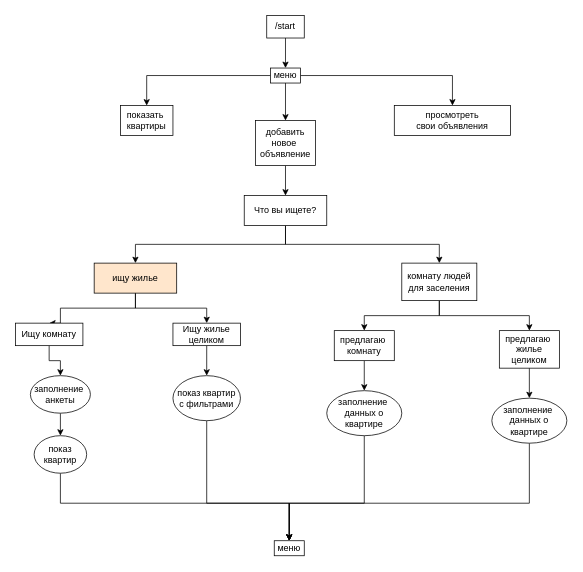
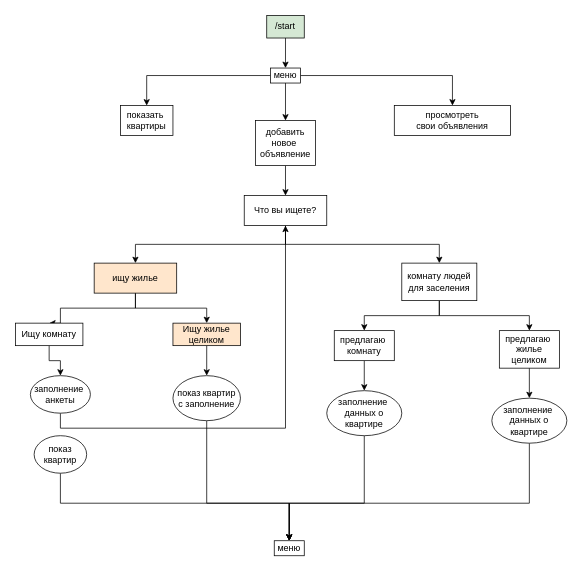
(285, 27) -> (285, 27)
(207, 334) -> (207, 334)
(207, 398) -> (207, 398)
(60, 429) -> (262, 428)
